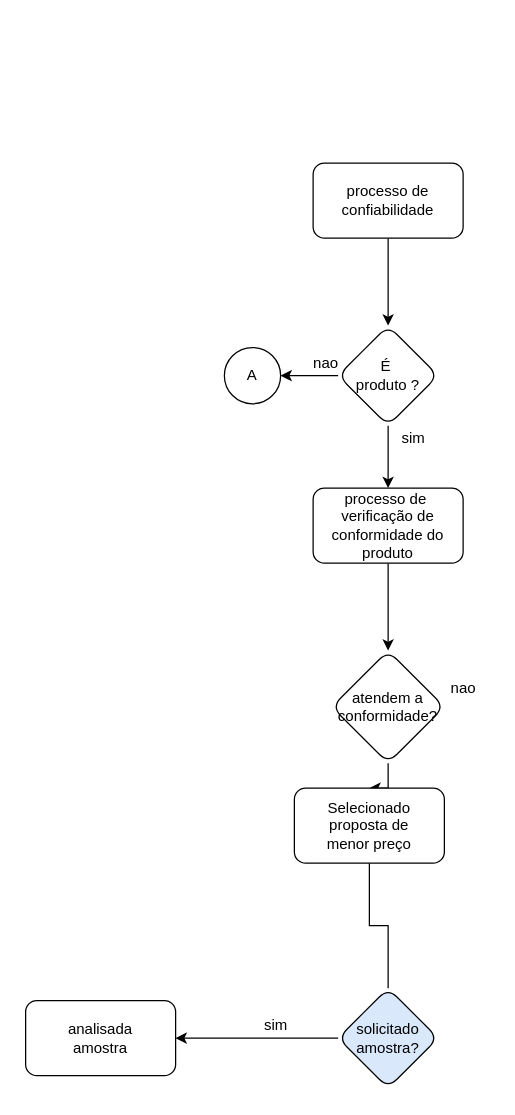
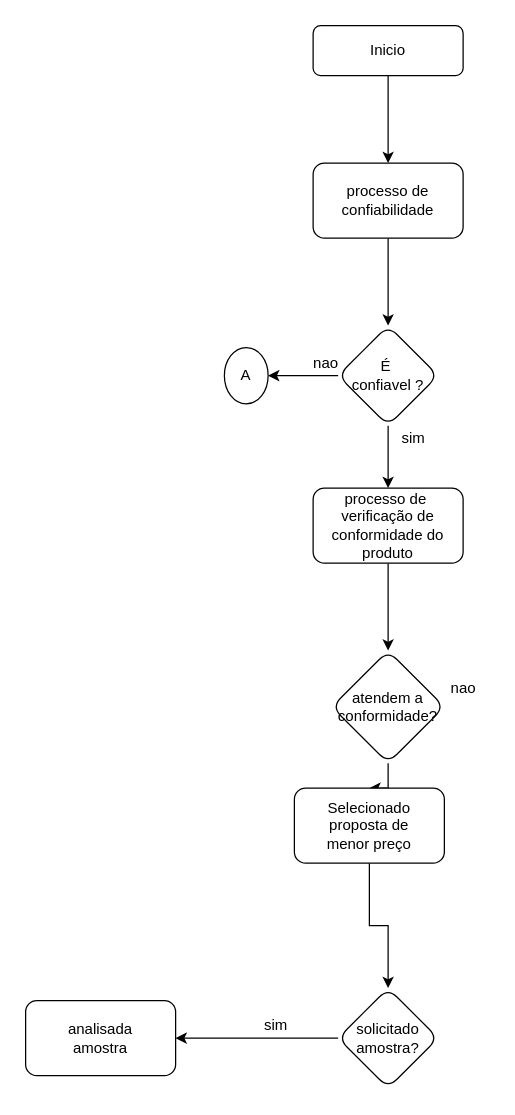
none -> (388, 51)
none -> (388, 115)
(253, 376) -> (246, 376)
(388, 376) -> (388, 376)
(388, 981) -> (388, 978)
(388, 1038) -> (388, 1038)
